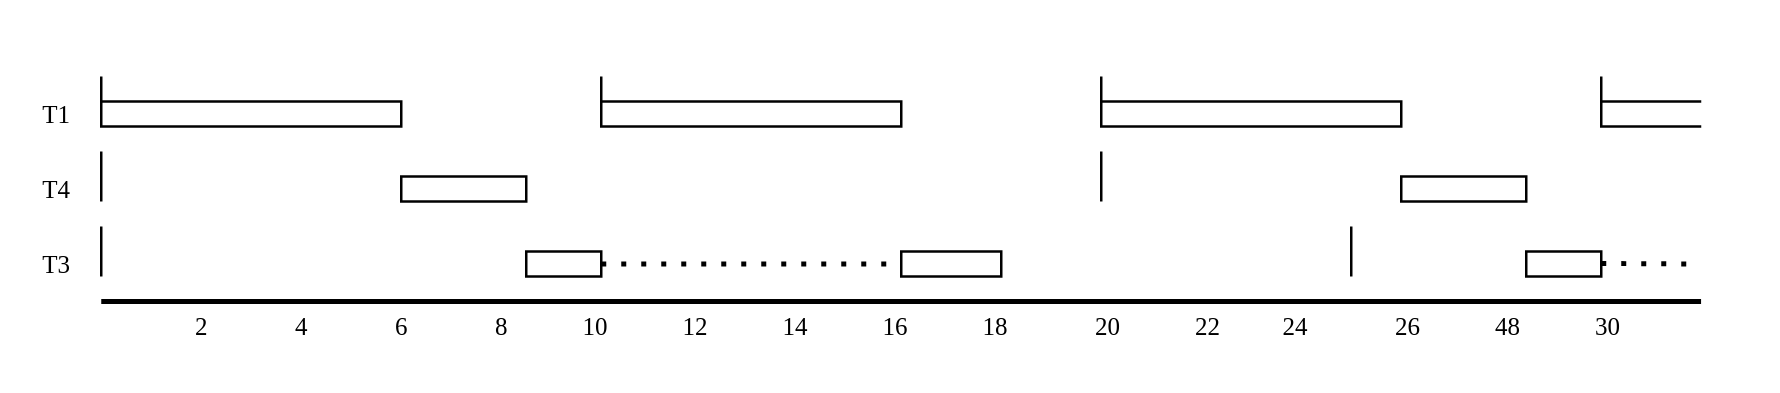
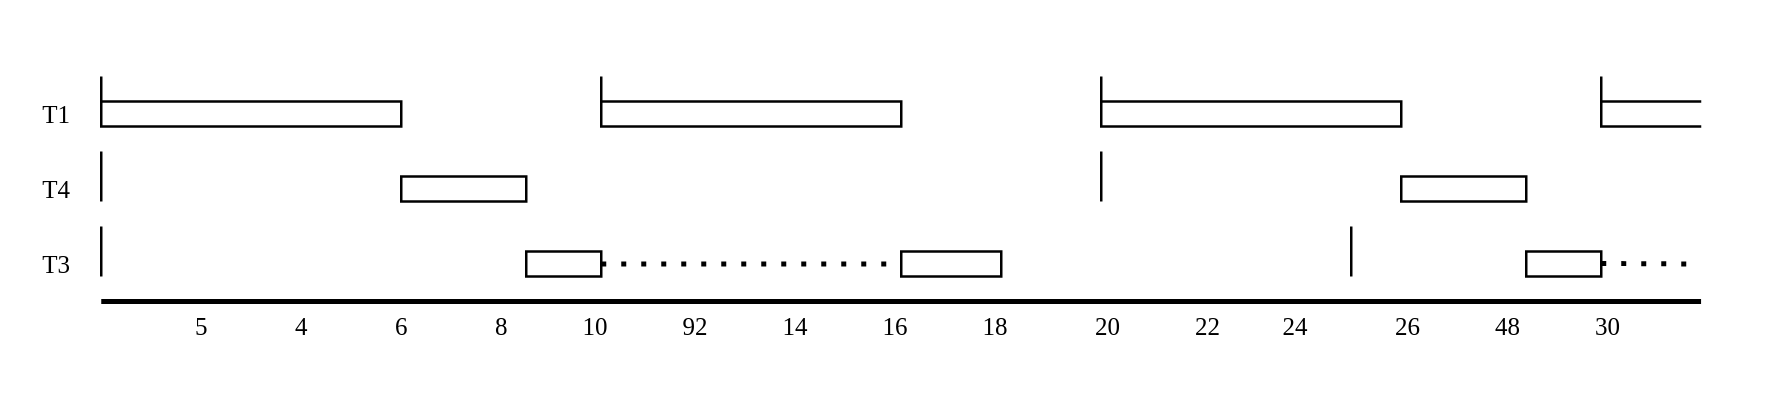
(202, 326) -> (202, 326)
(699, 326) -> (699, 326)
